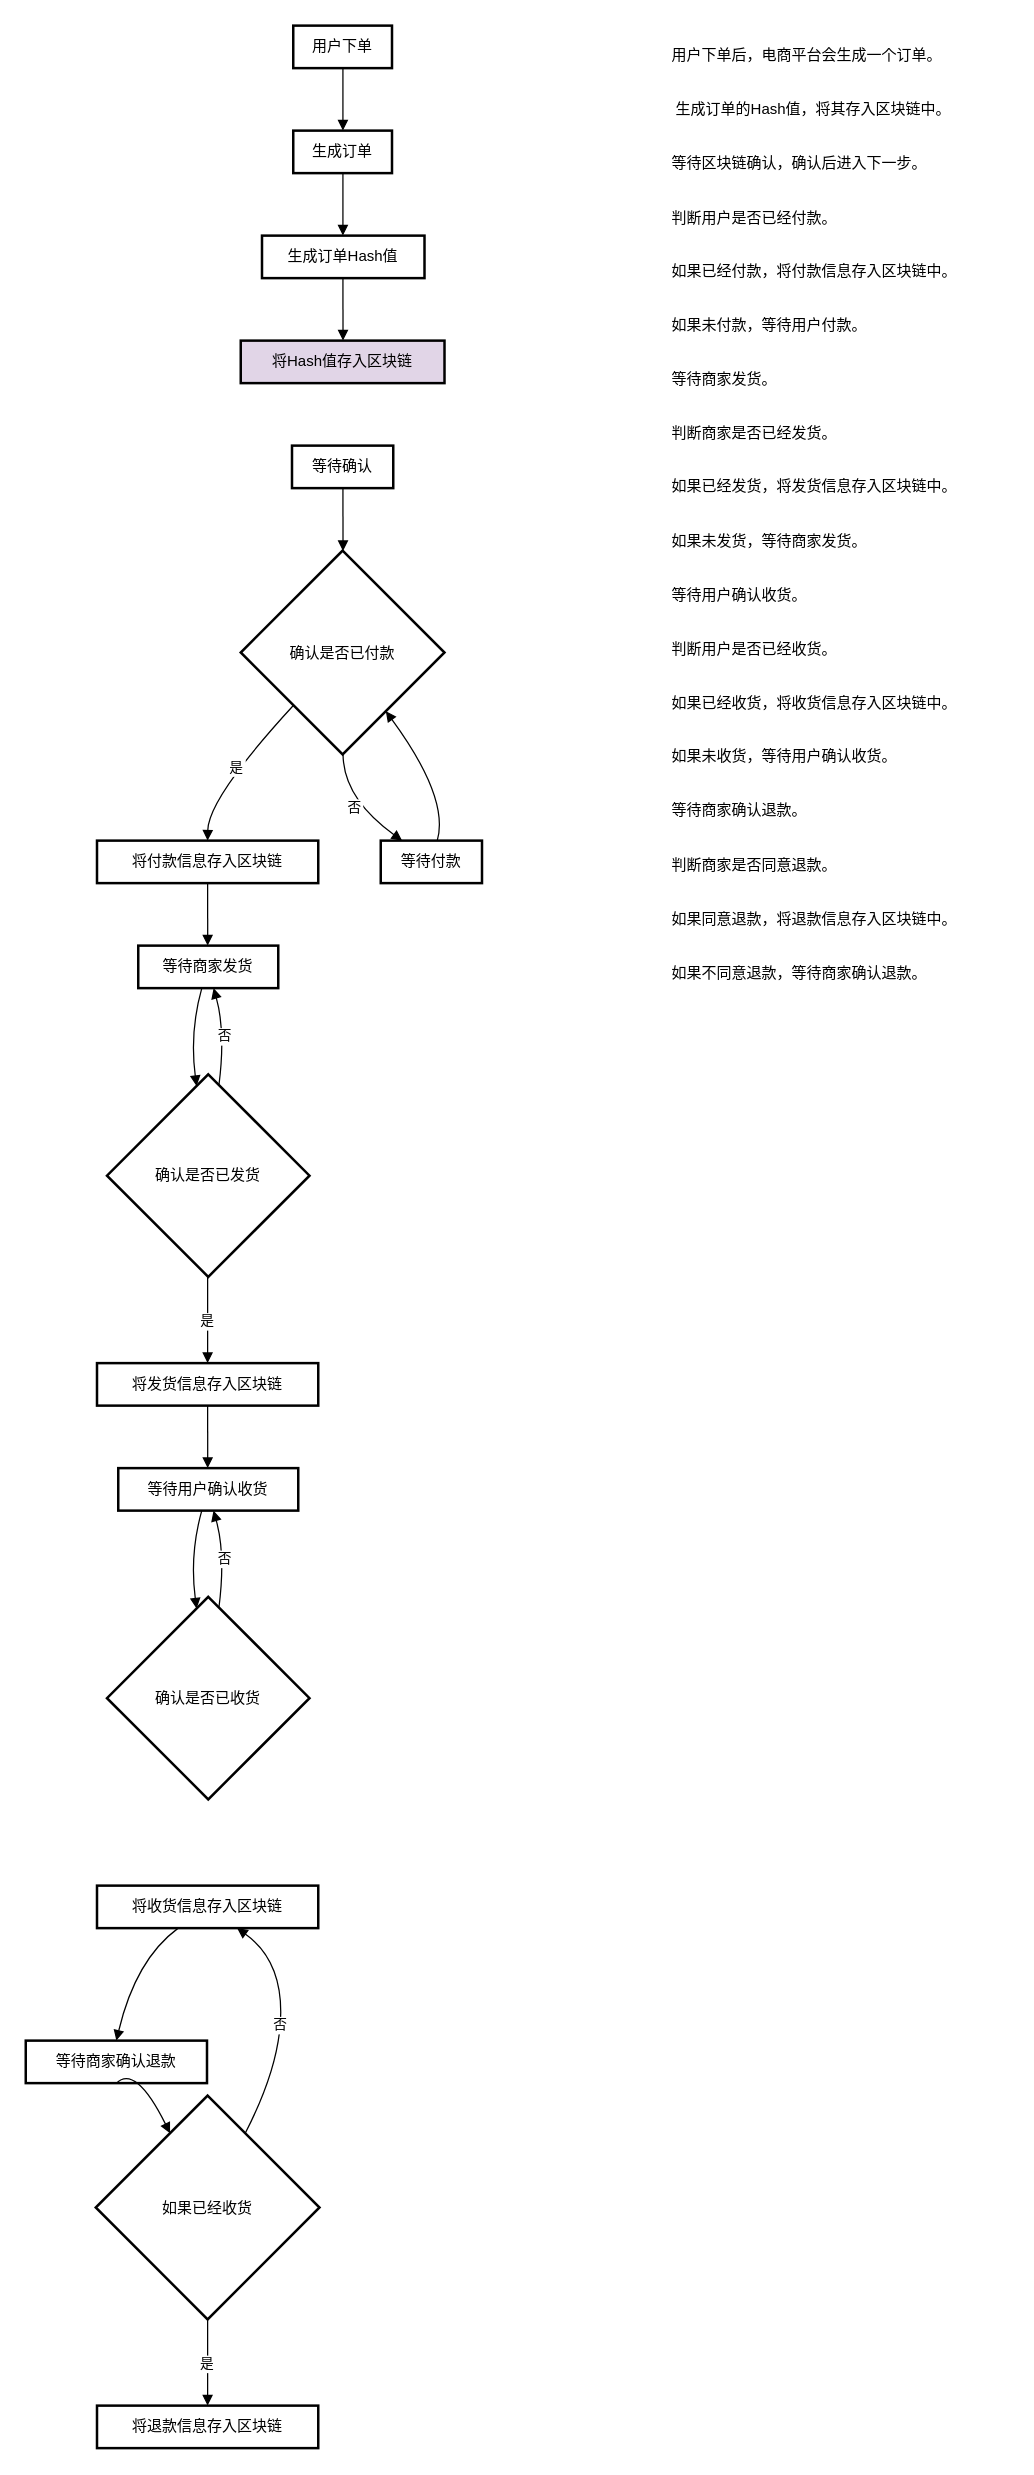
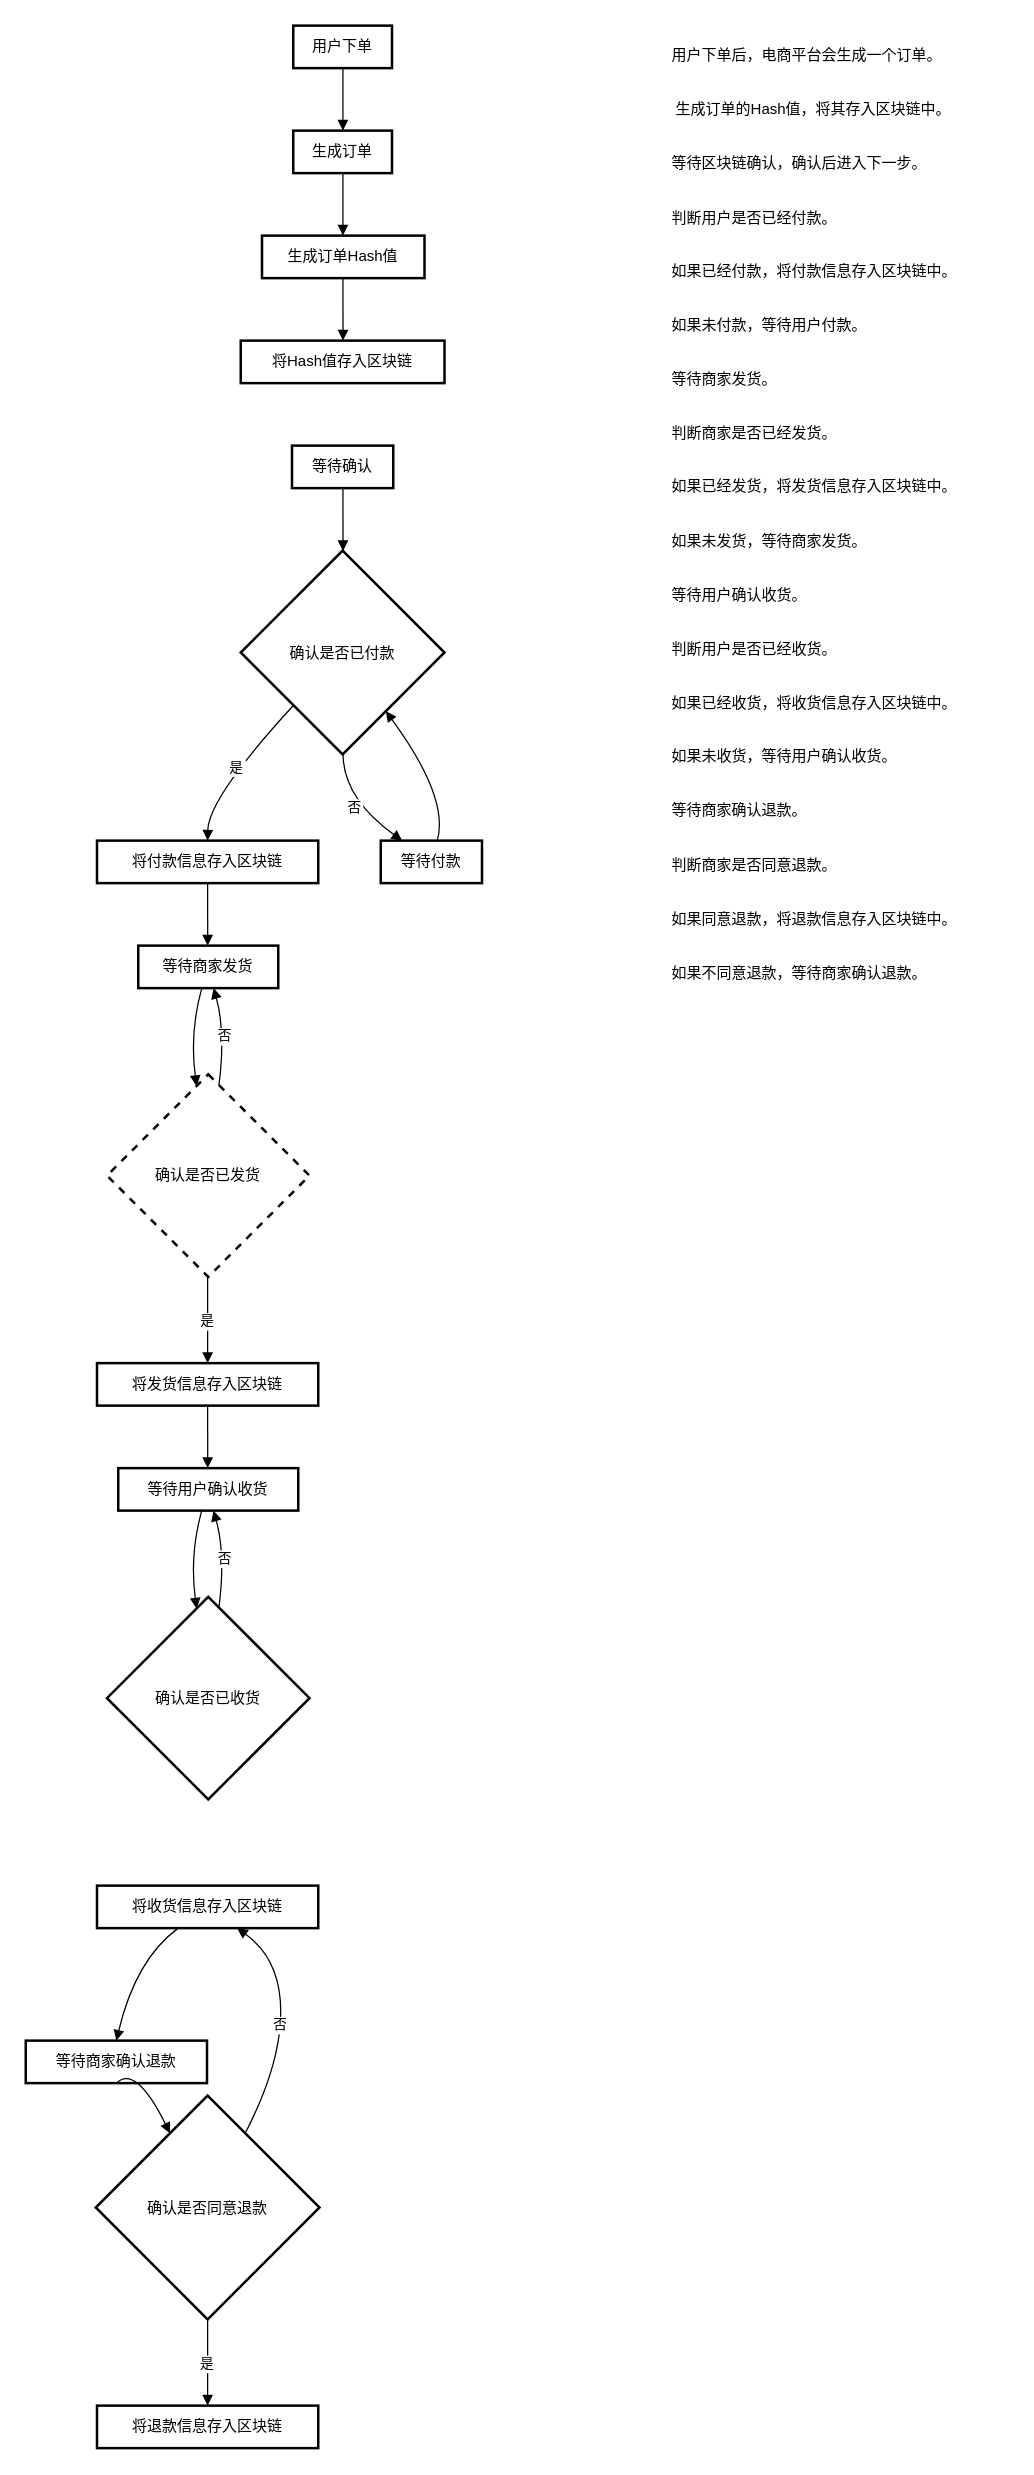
(343, 362) -> (343, 362)
(208, 1176) -> (208, 1176)
(208, 2208) -> (208, 2208)
